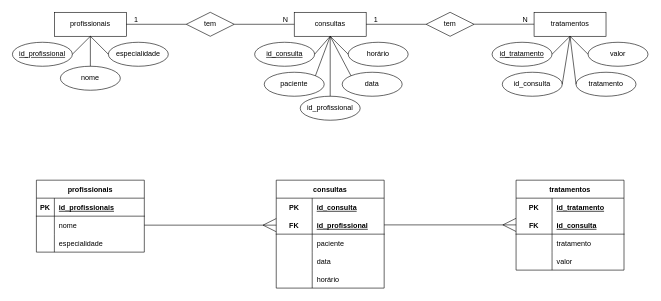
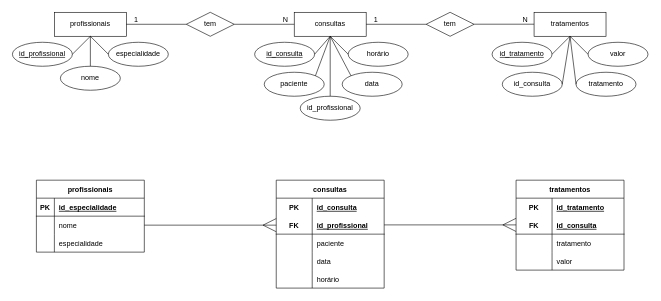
(87, 208) -> (87, 208)
